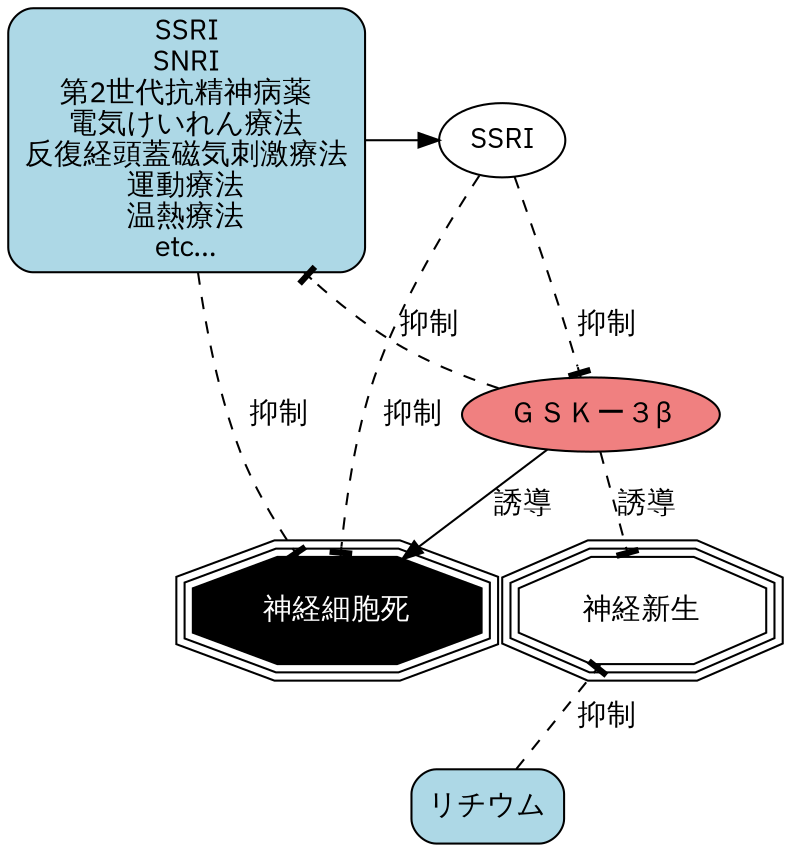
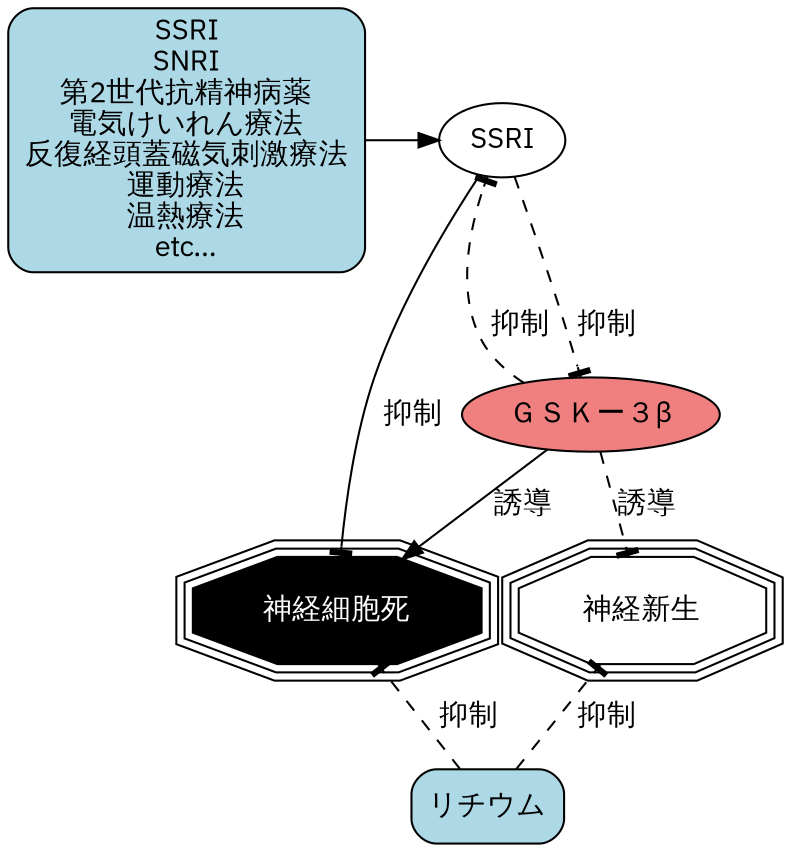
(404, 348) -> (468, 294)
(384, 351) -> (384, 351)
(228, 416) -> (423, 721)
